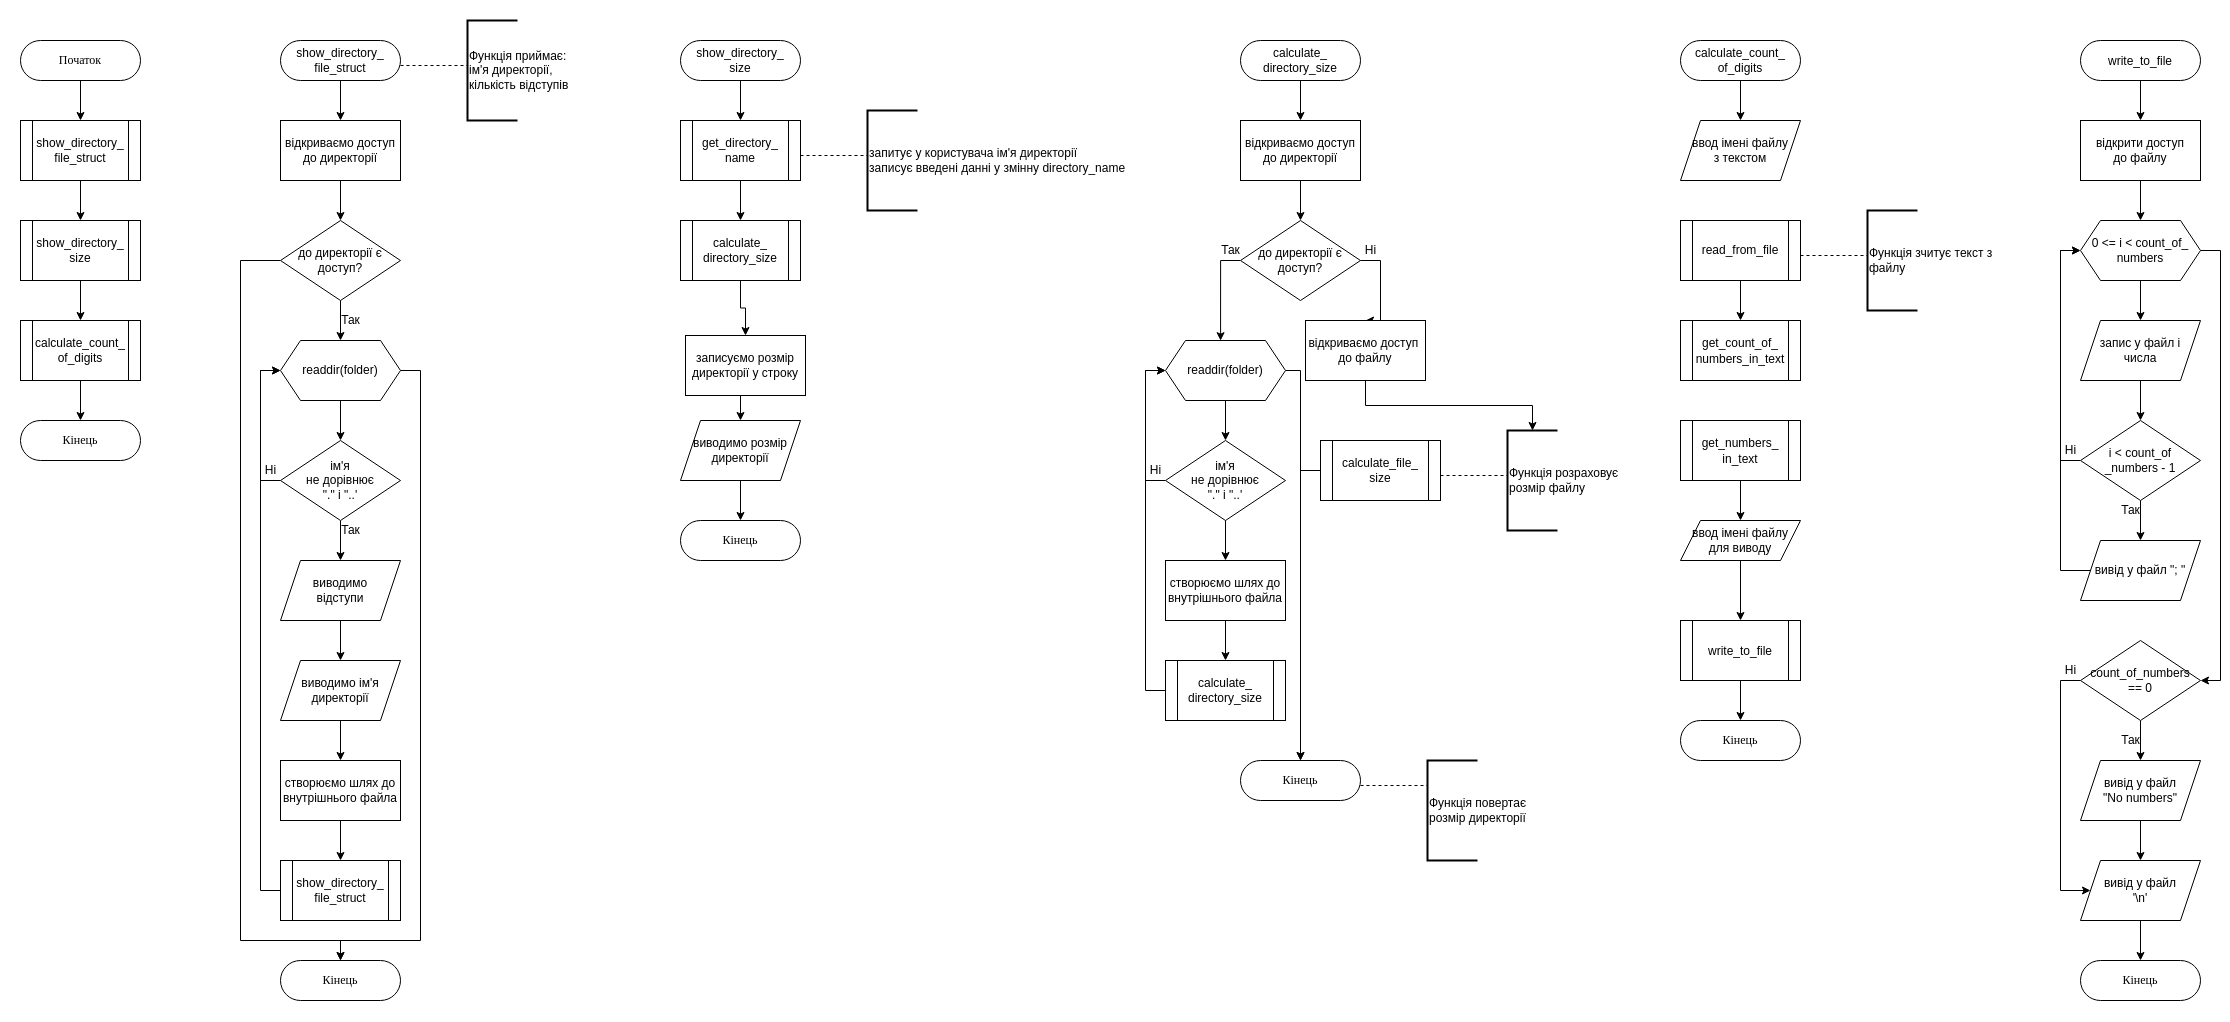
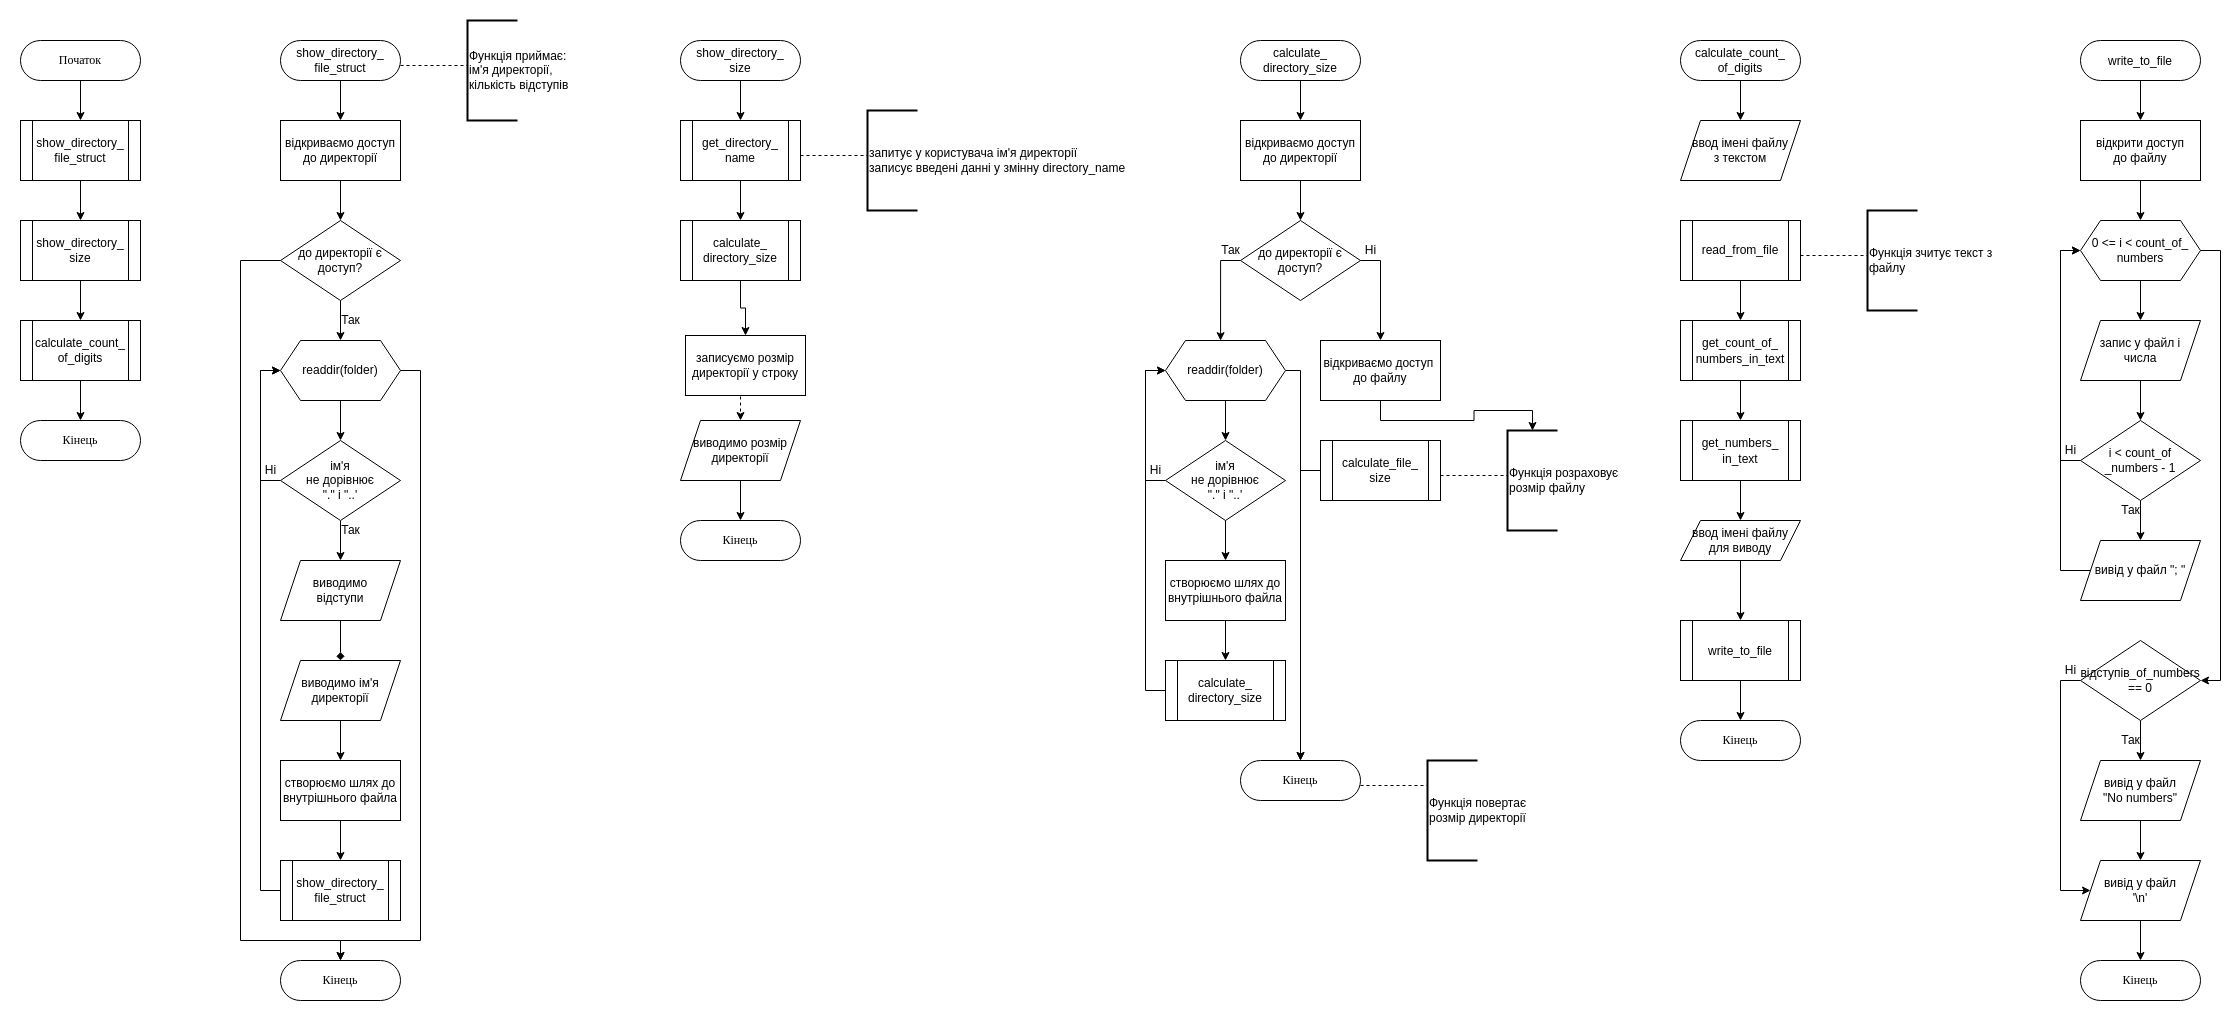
(1366, 351) -> (1381, 371)
none -> (1741, 397)
(741, 404) -> (741, 404)
(341, 652) -> (341, 652)
(2141, 681) -> (2141, 681)
